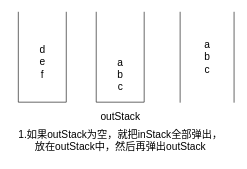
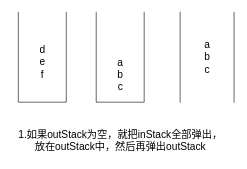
(120, 117) -> none
